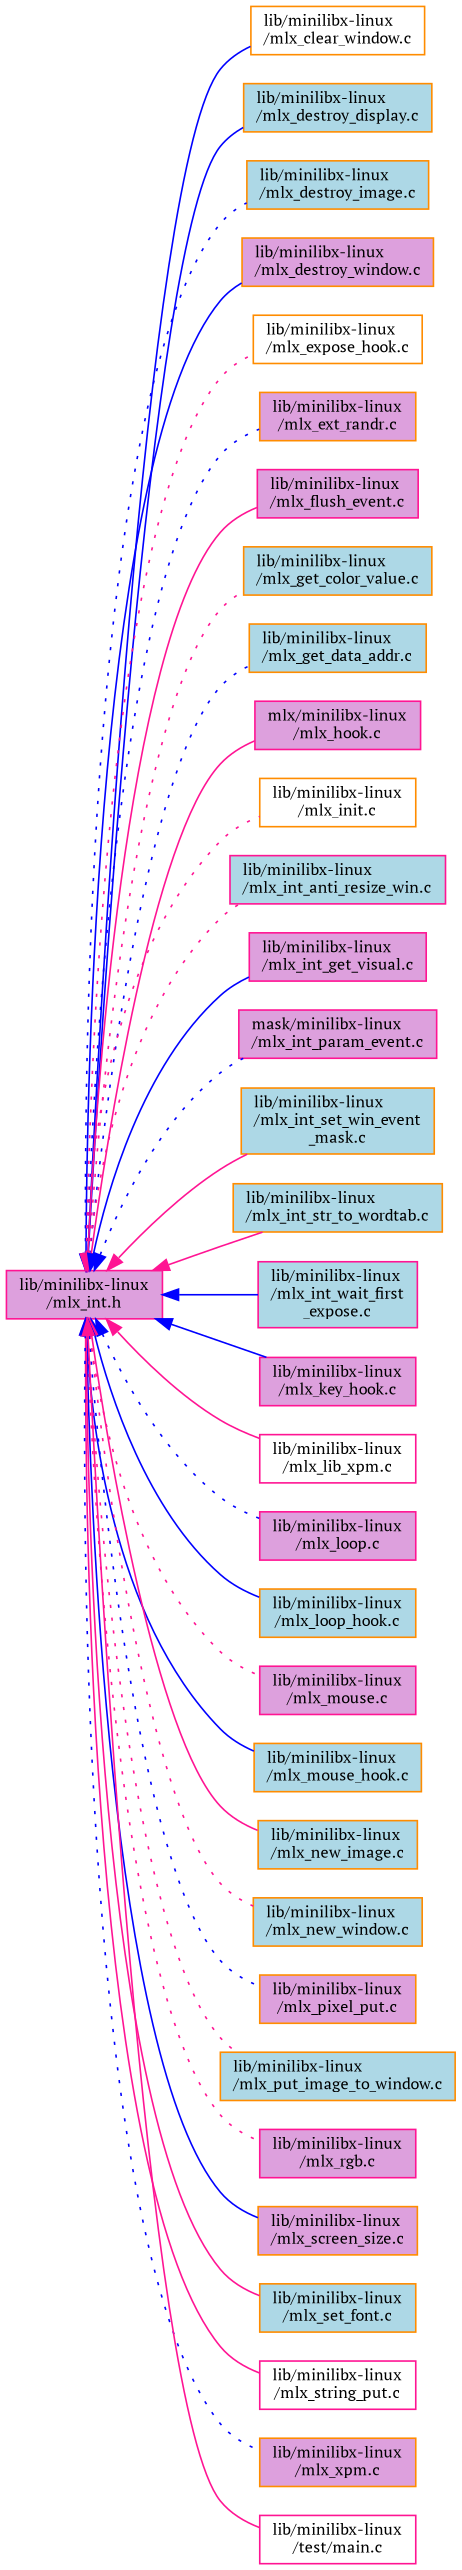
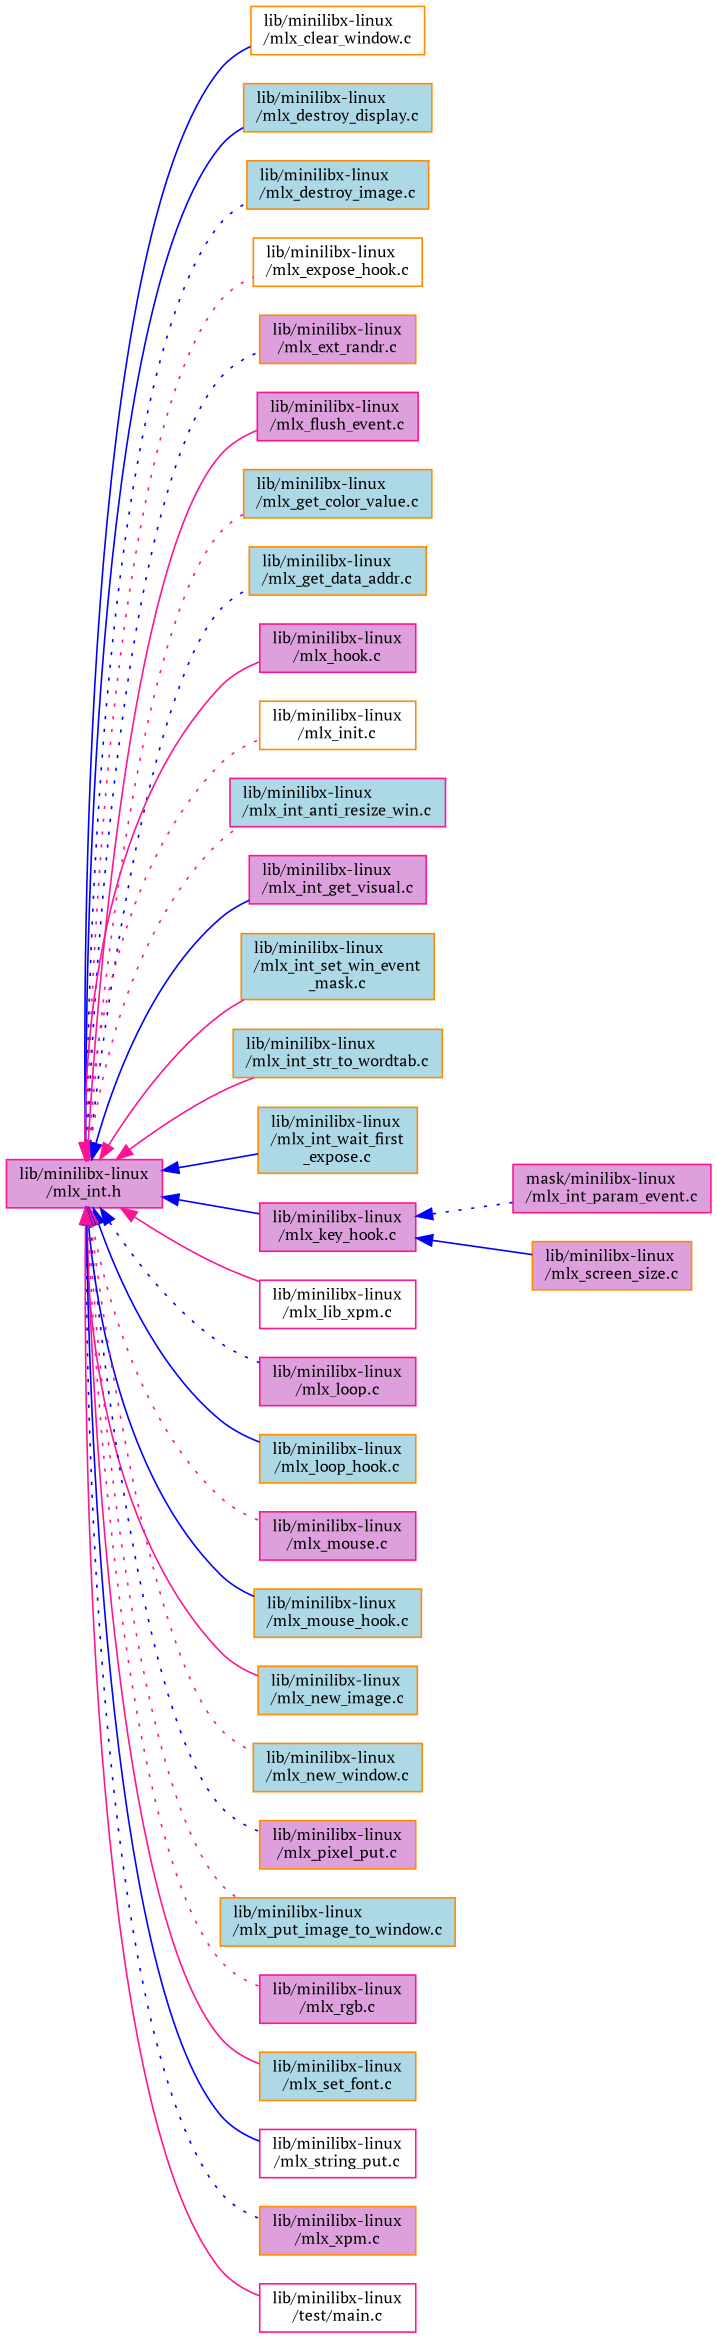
(338, 262) -> none
(338, 725) -> (338, 648)
(157, 1145) -> (473, 1208)
(338, 1295) -> (338, 1140)
(139, 1954) -> (482, 1248)
(121, 2007) -> (123, 1773)
